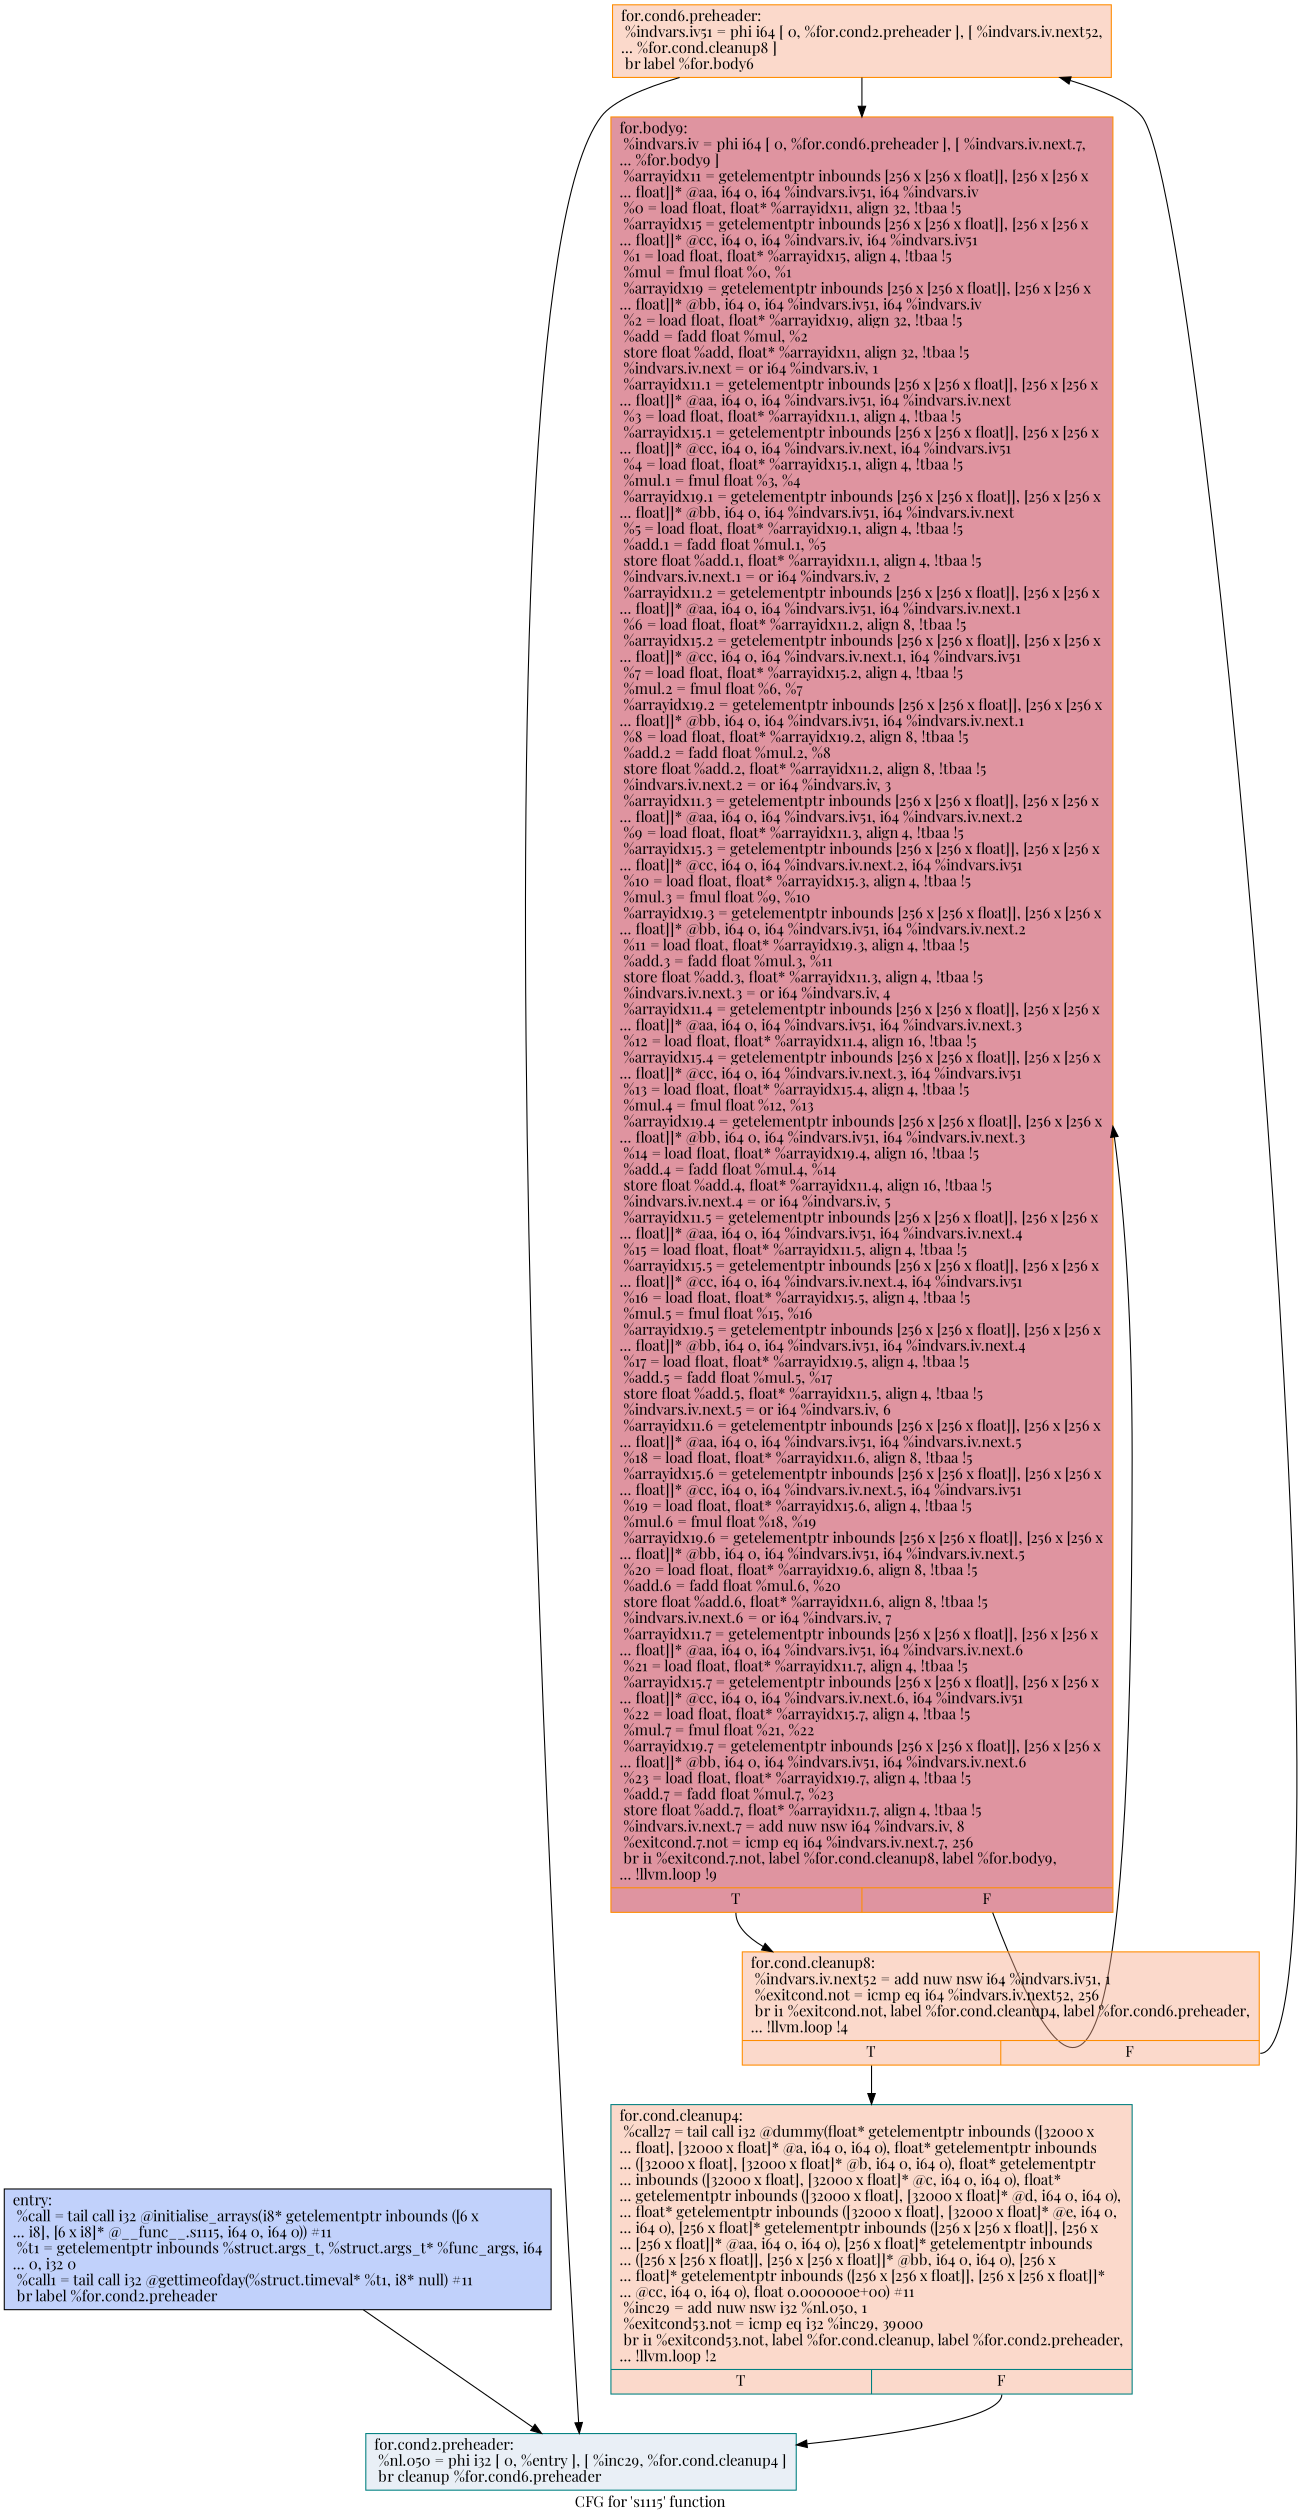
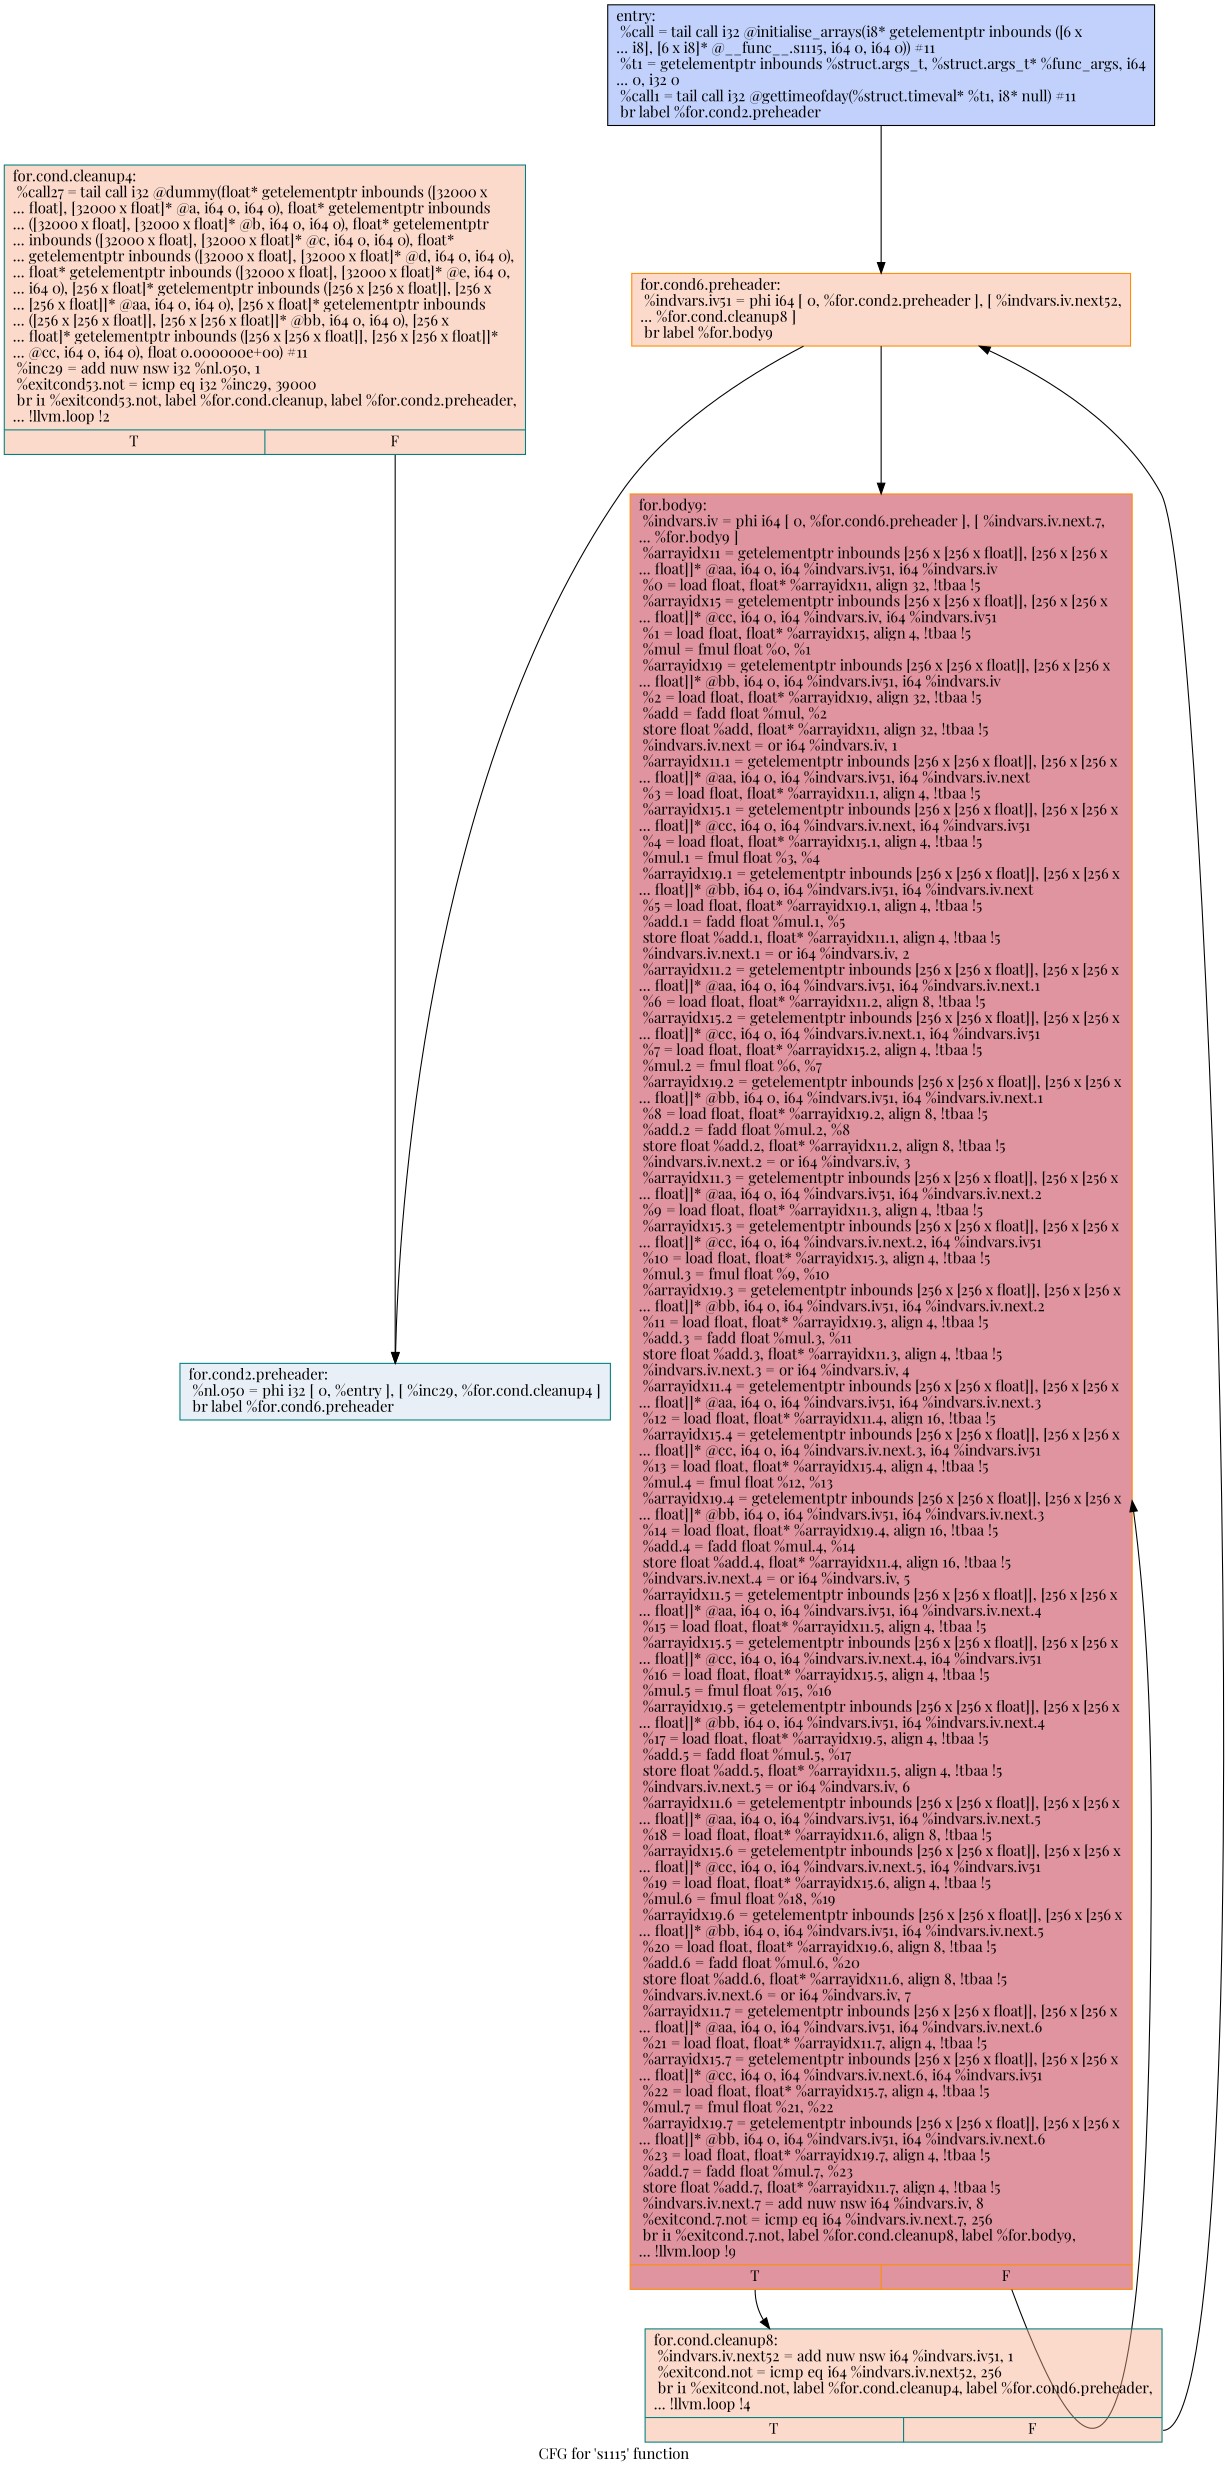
(688, 65) -> (707, 333)
(1001, 2008) -> (904, 2386)
(872, 2080) -> none
(448, 2369) -> (881, 194)
(488, 2477) -> (292, 1407)
